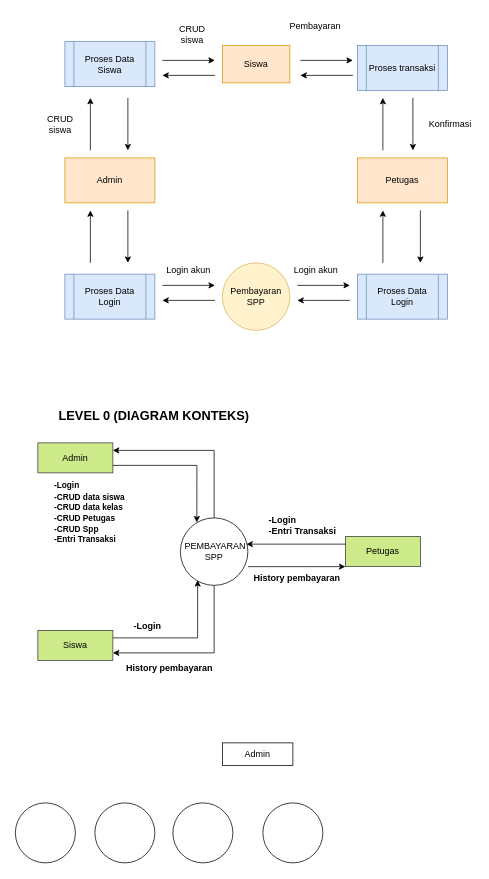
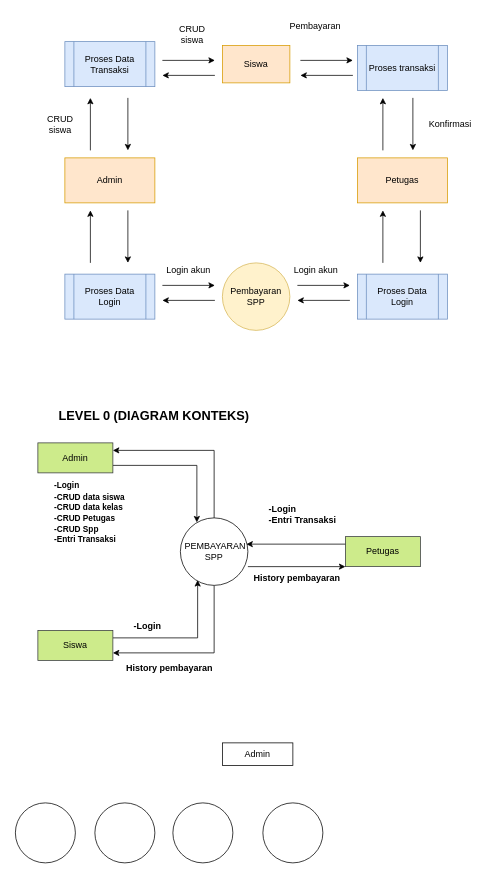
(110, 64) -> (110, 64)
(305, 525) -> (305, 514)
